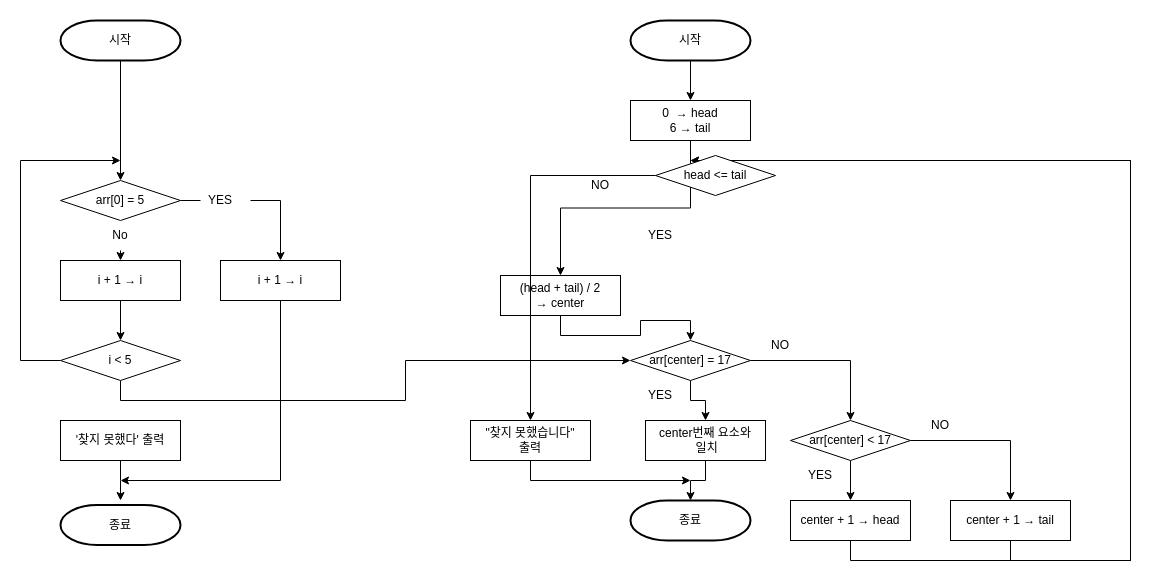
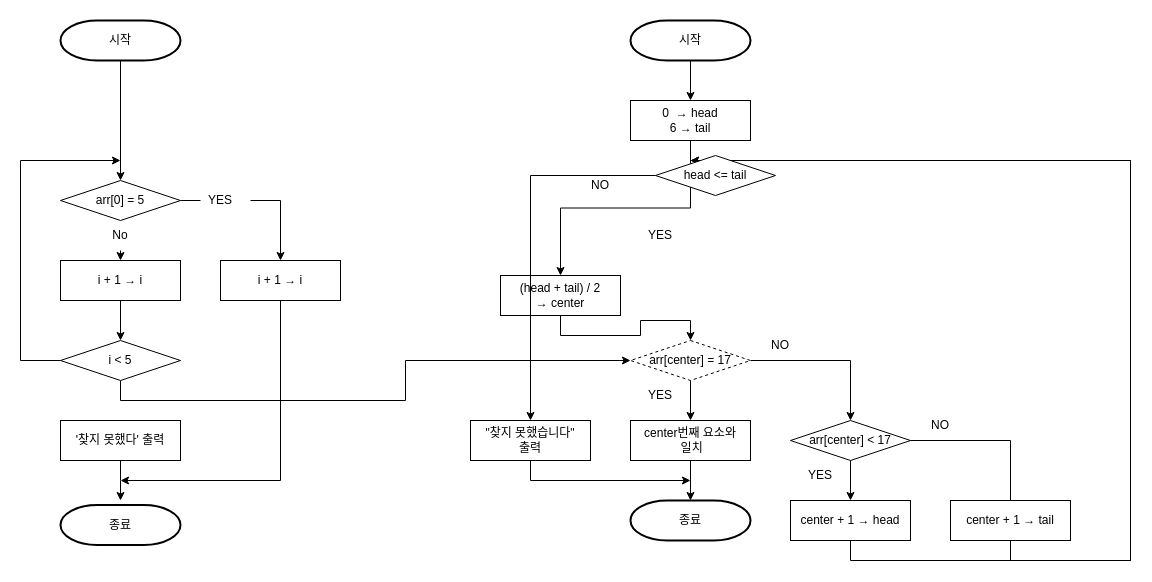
(691, 361) -> (691, 361)
(706, 441) -> (691, 441)
(1011, 492) -> (1011, 495)
